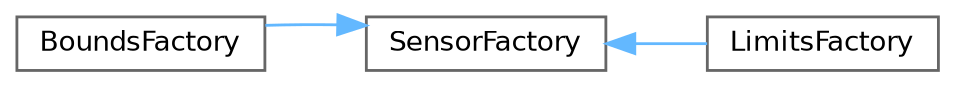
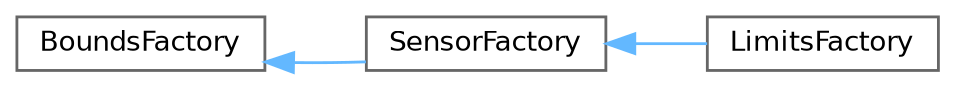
(301, 25) -> (330, 63)
